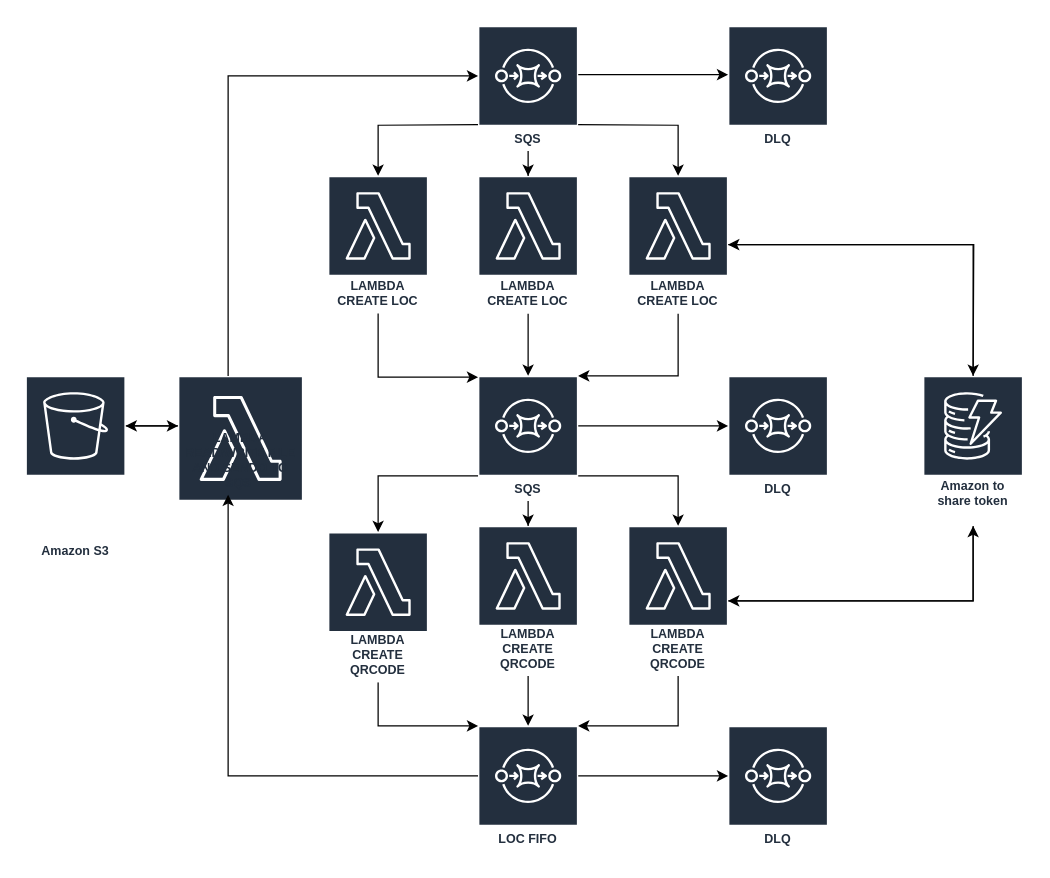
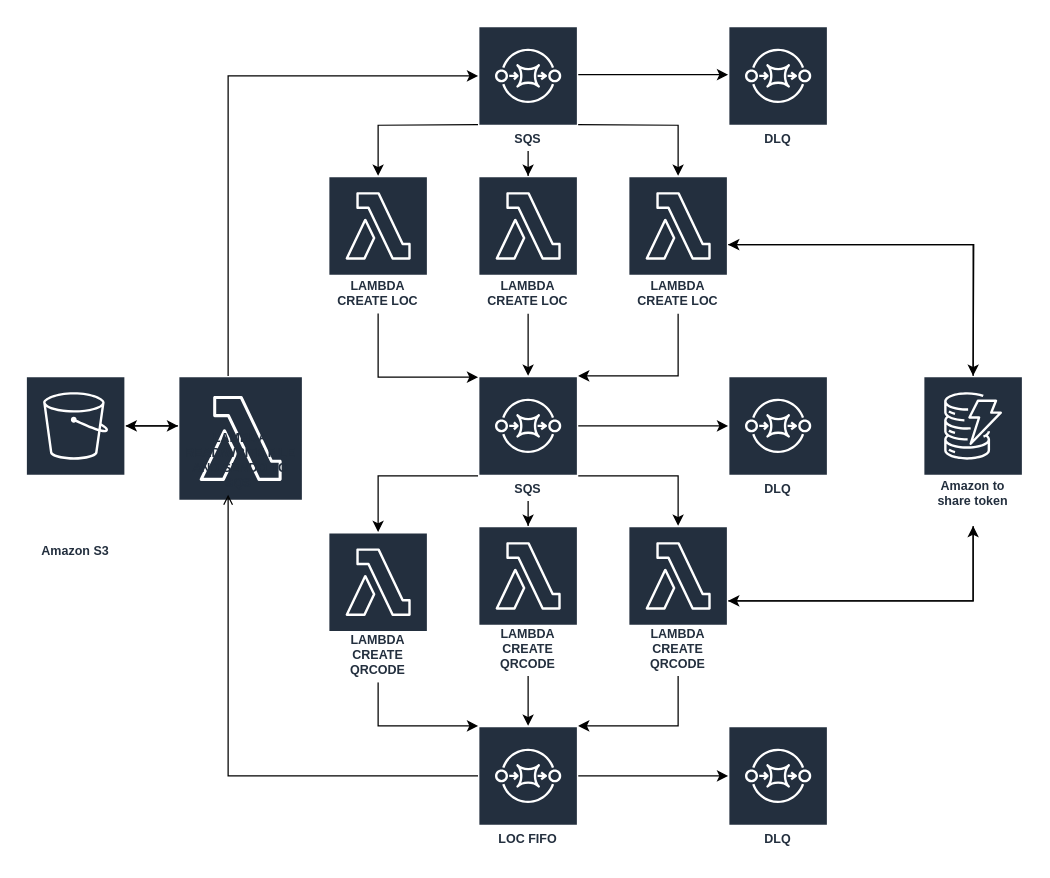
(228, 504) -> (228, 502)
